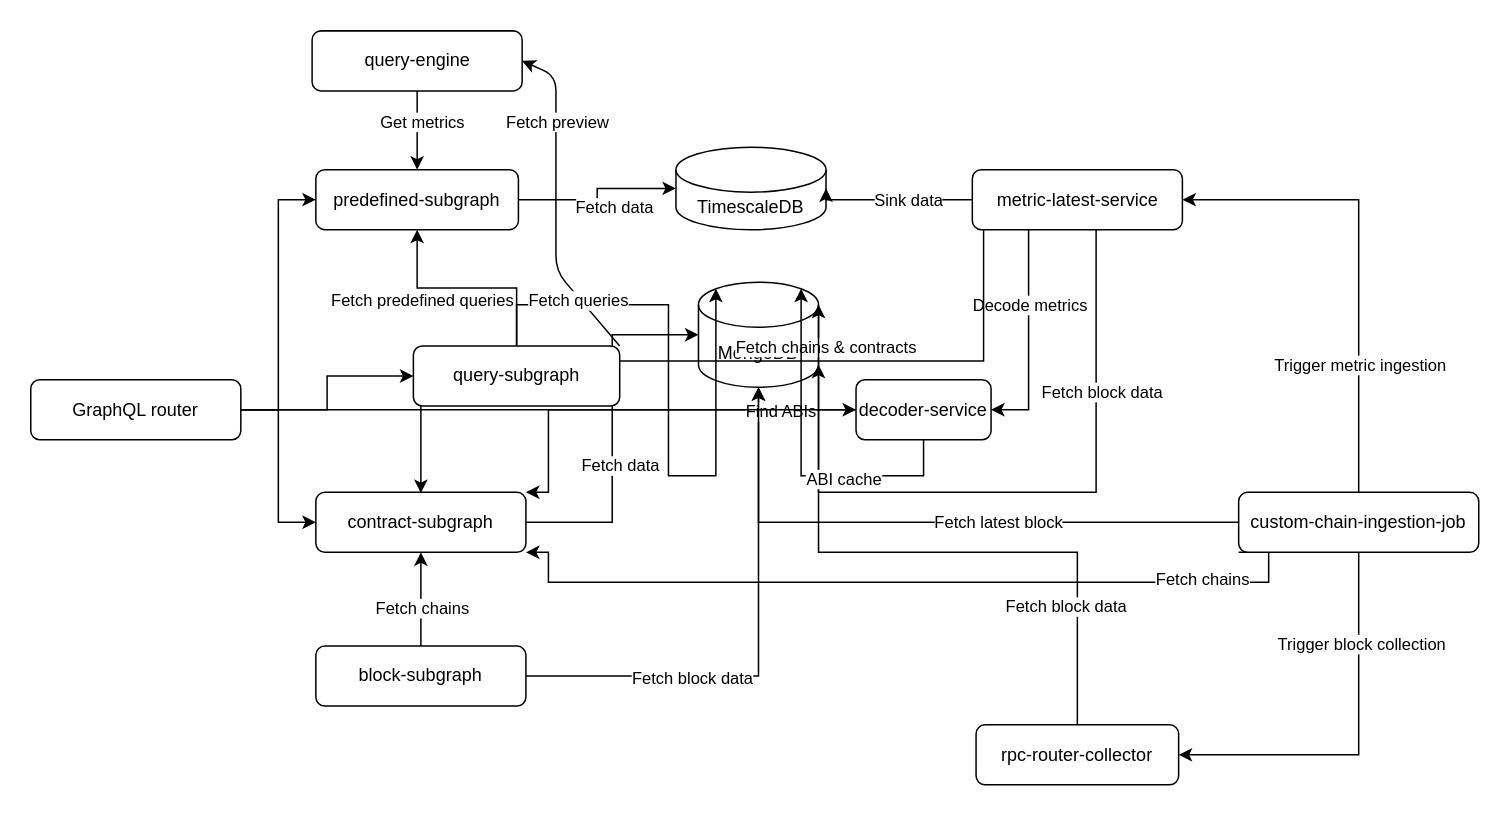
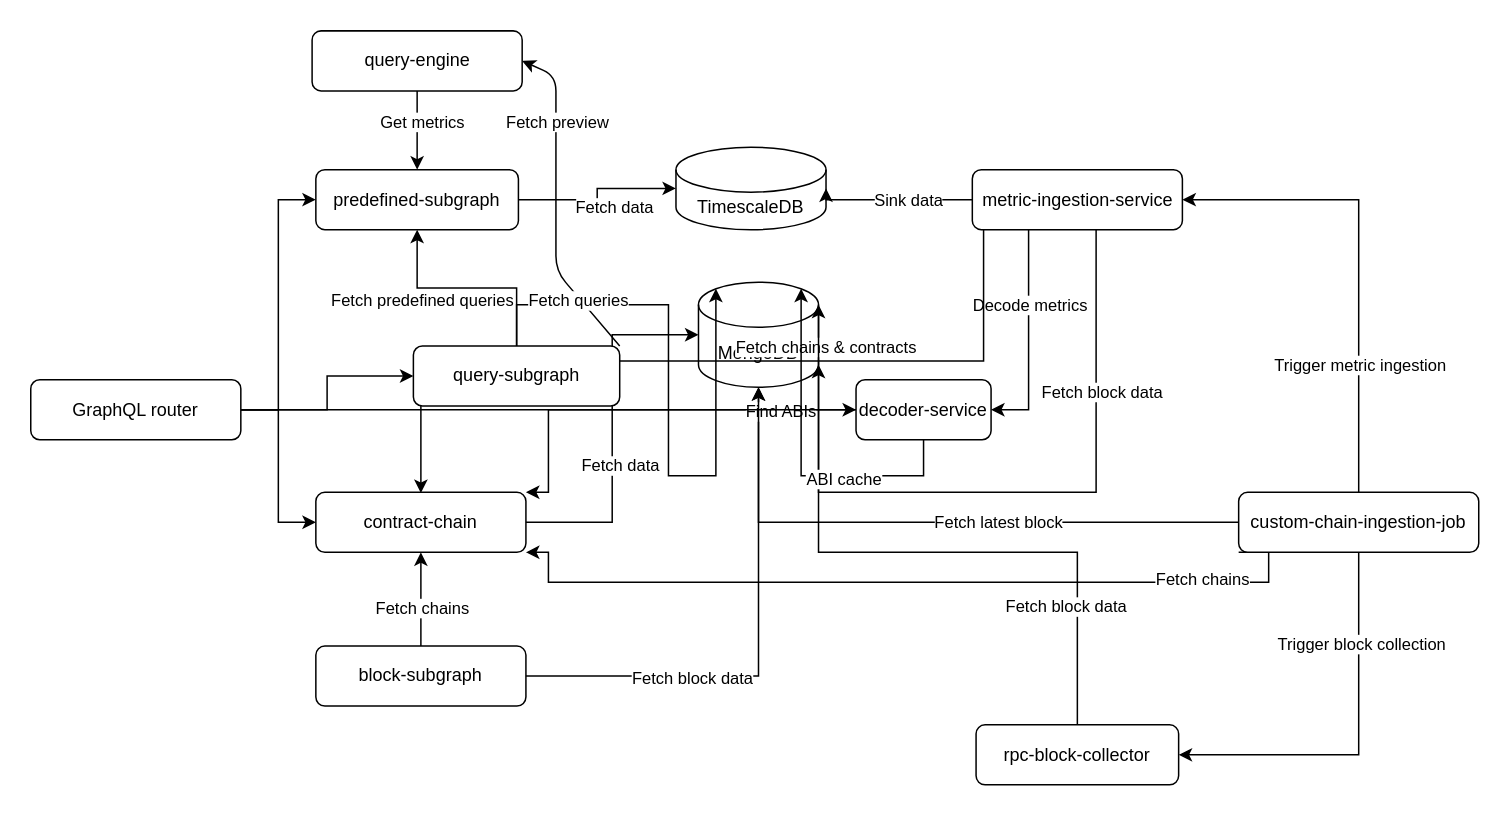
(1078, 200) -> (1078, 200)
(421, 523) -> (421, 523)
(1077, 755) -> (1077, 755)
